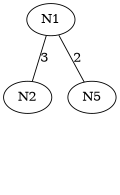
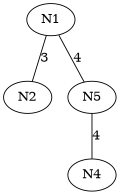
(78, 58) -> (78, 58)
none -> (92, 175)
